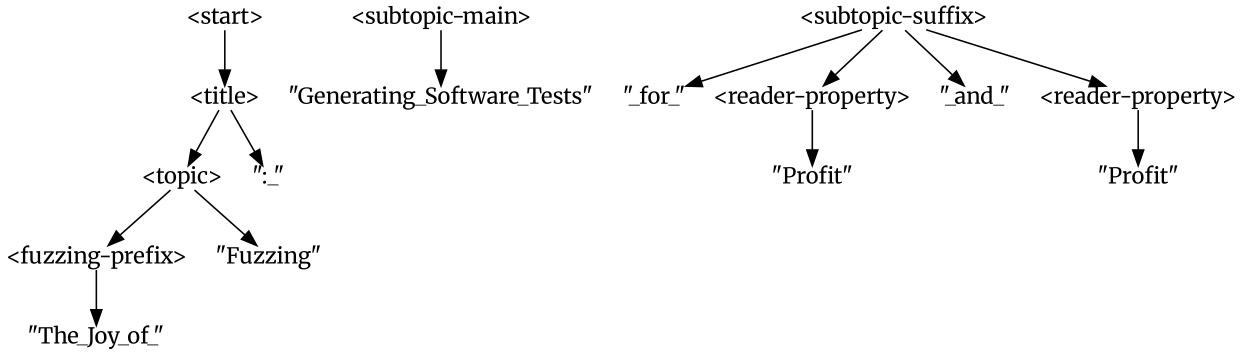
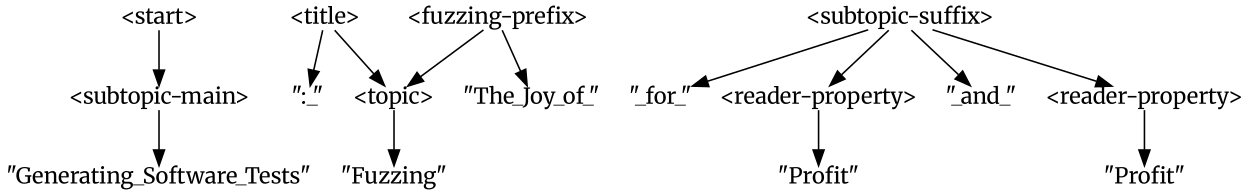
(225, 50) -> (159, 50)
(145, 213) -> (452, 53)
